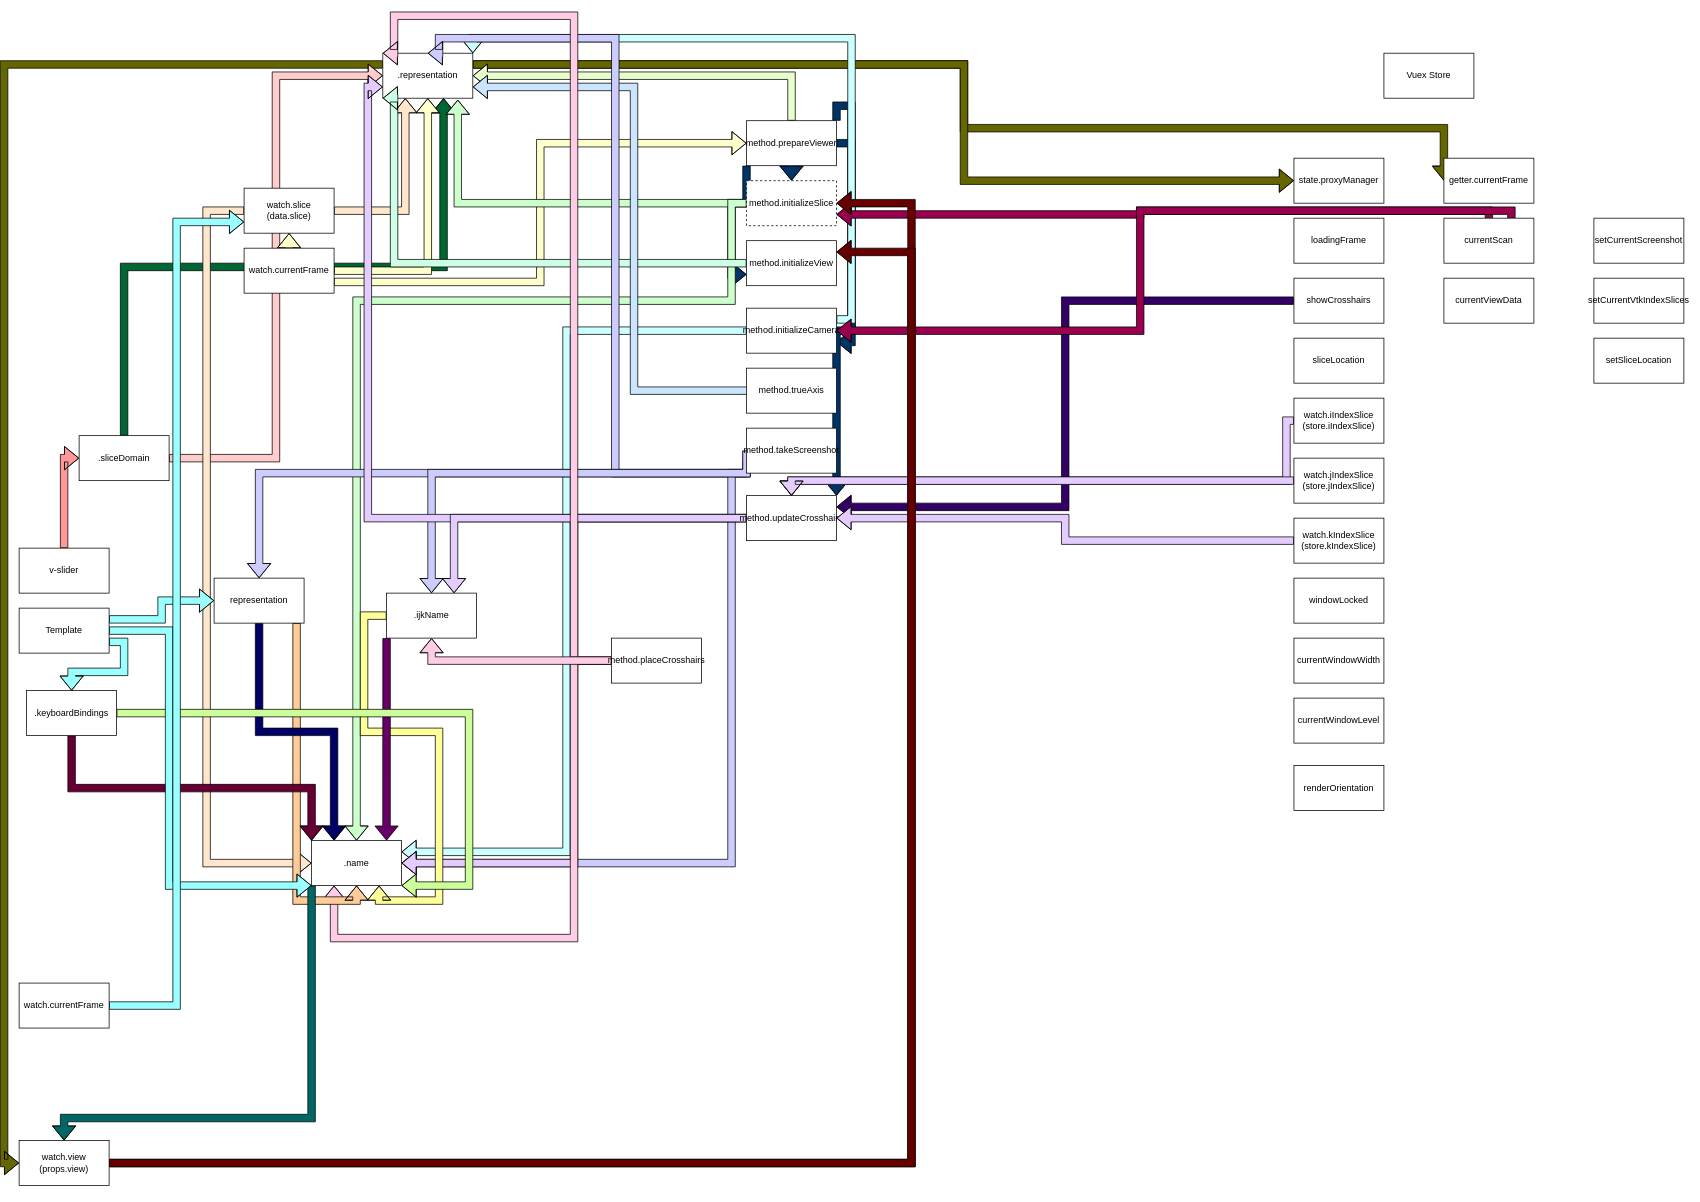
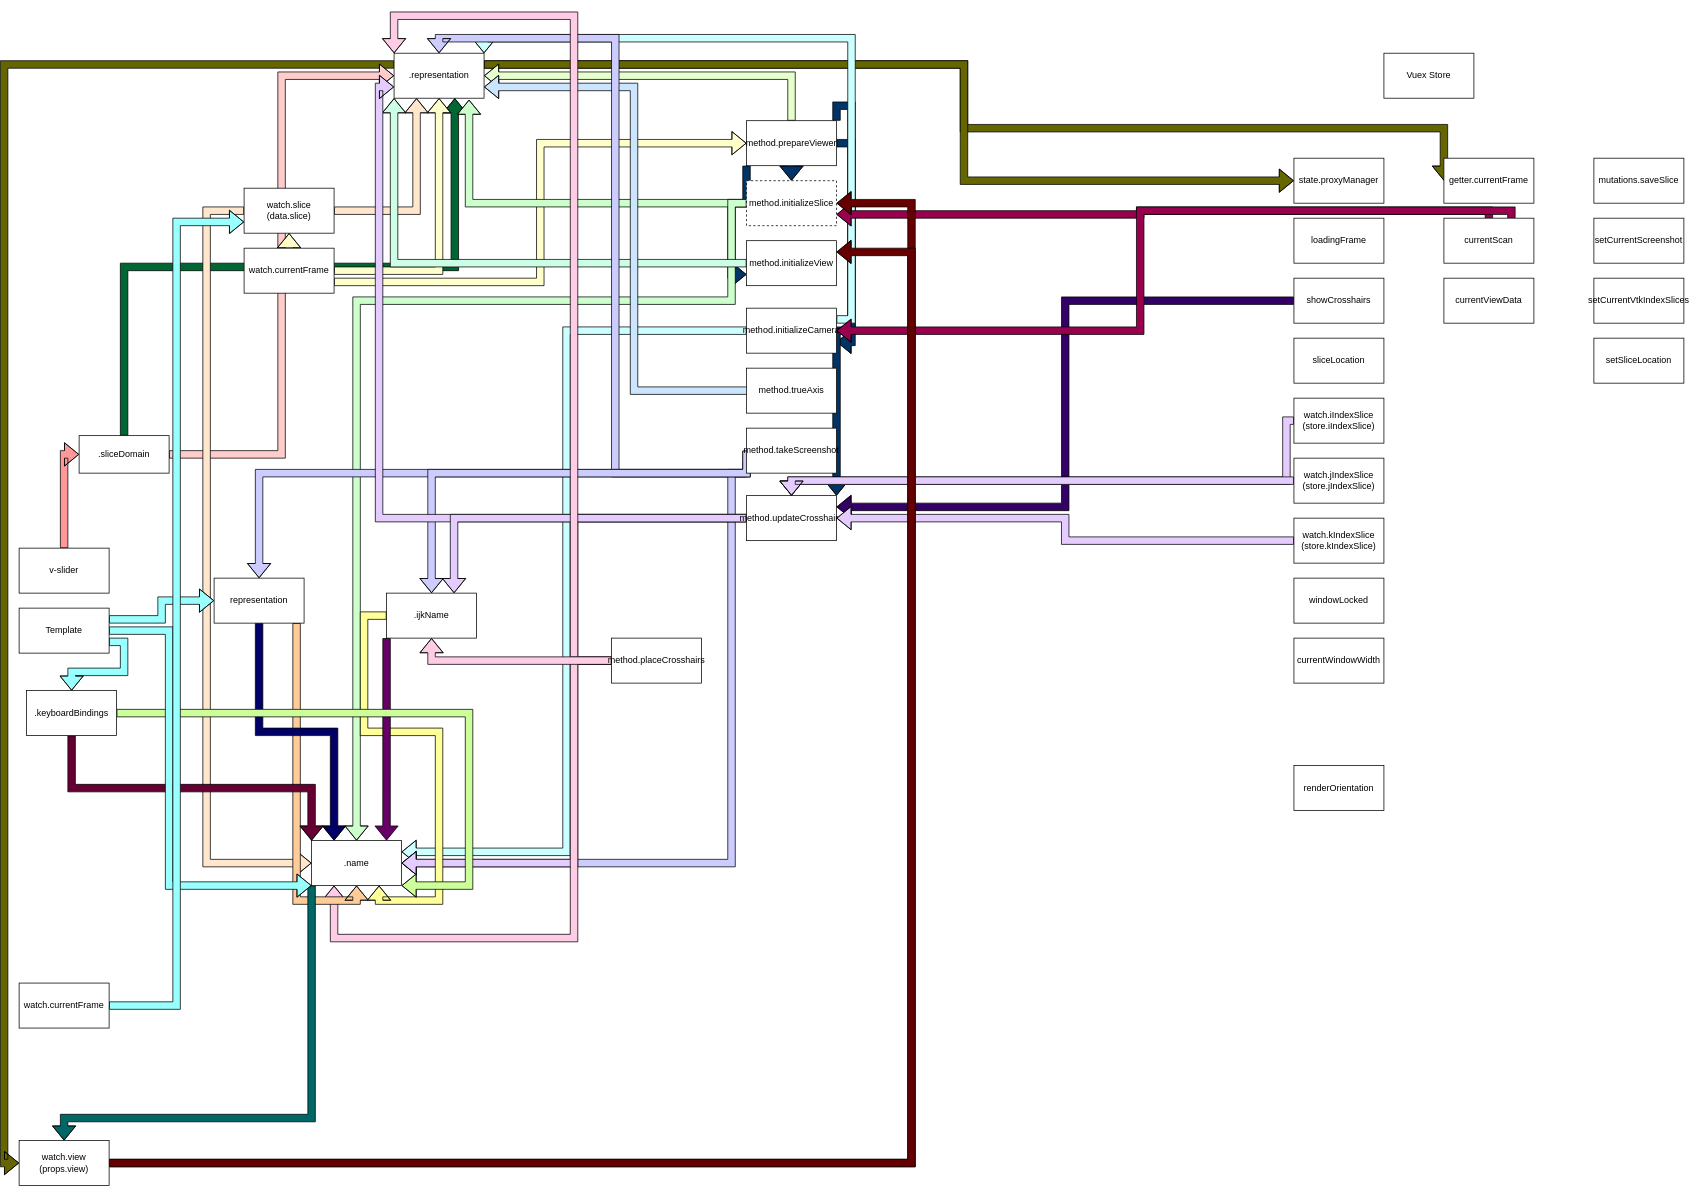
(428, 75) -> (439, 75)
none -> (1639, 180)
(124, 458) -> (124, 454)
(1339, 720) -> none
